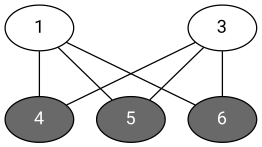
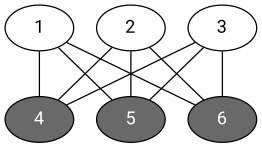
none -> (131, 28)
